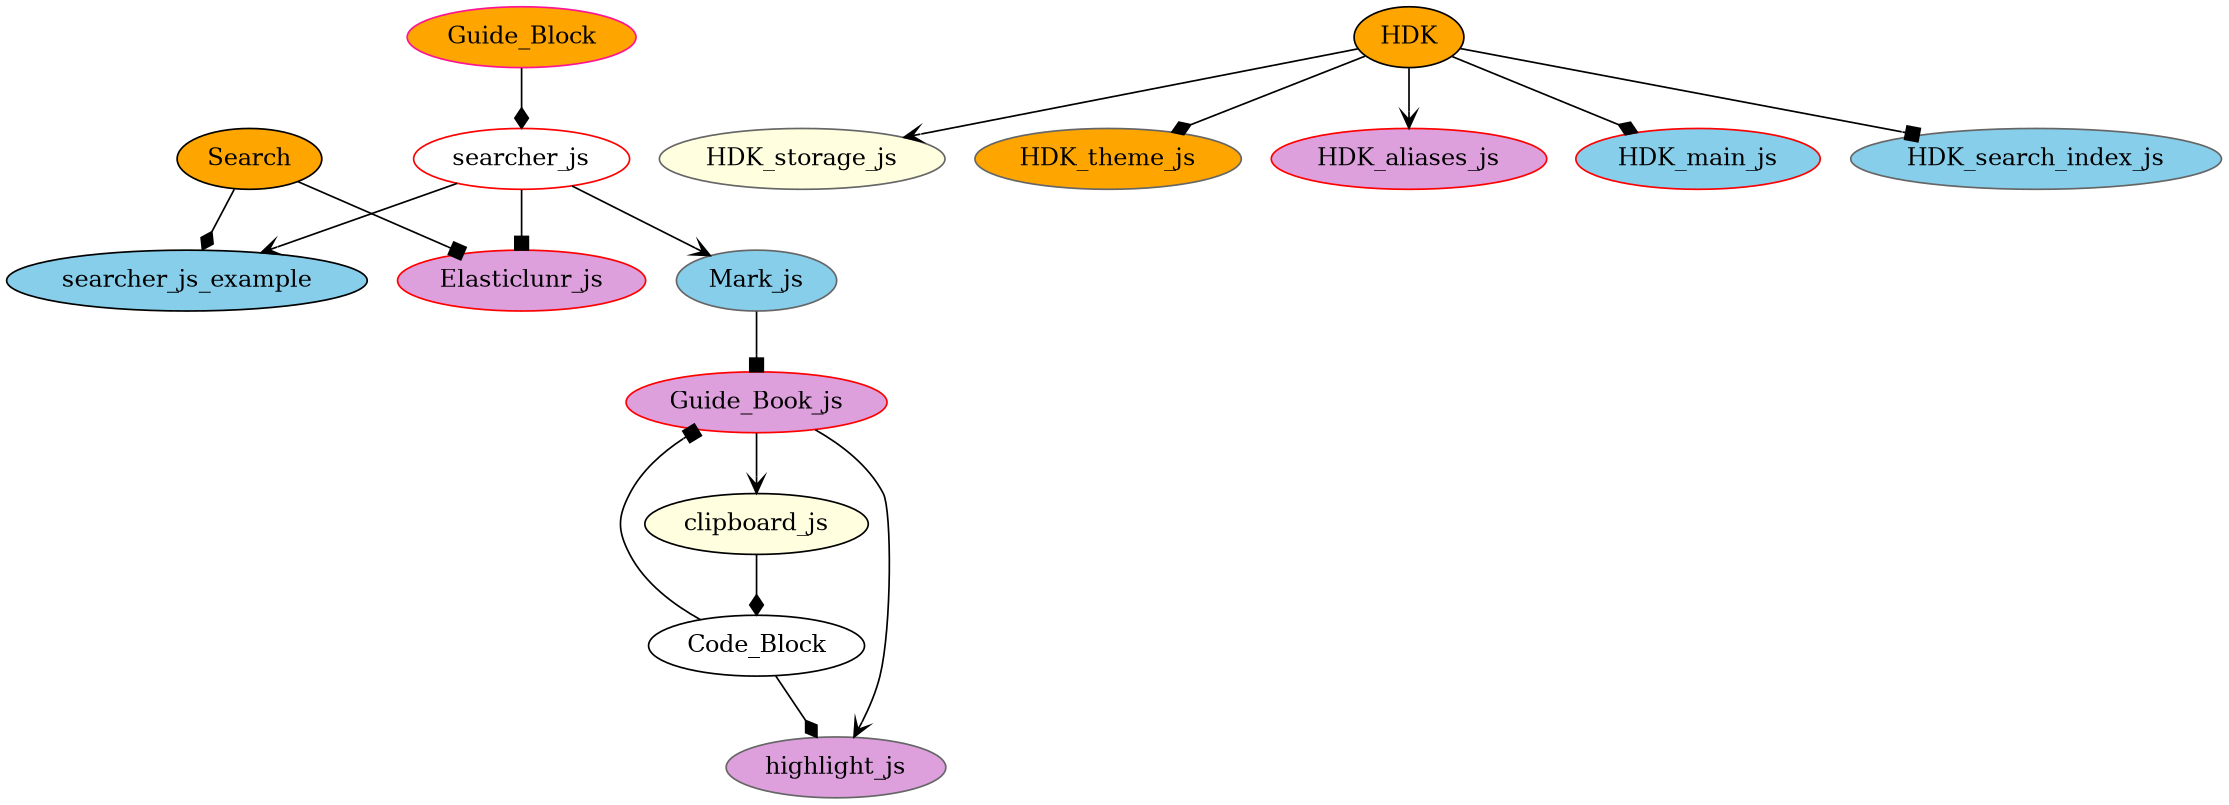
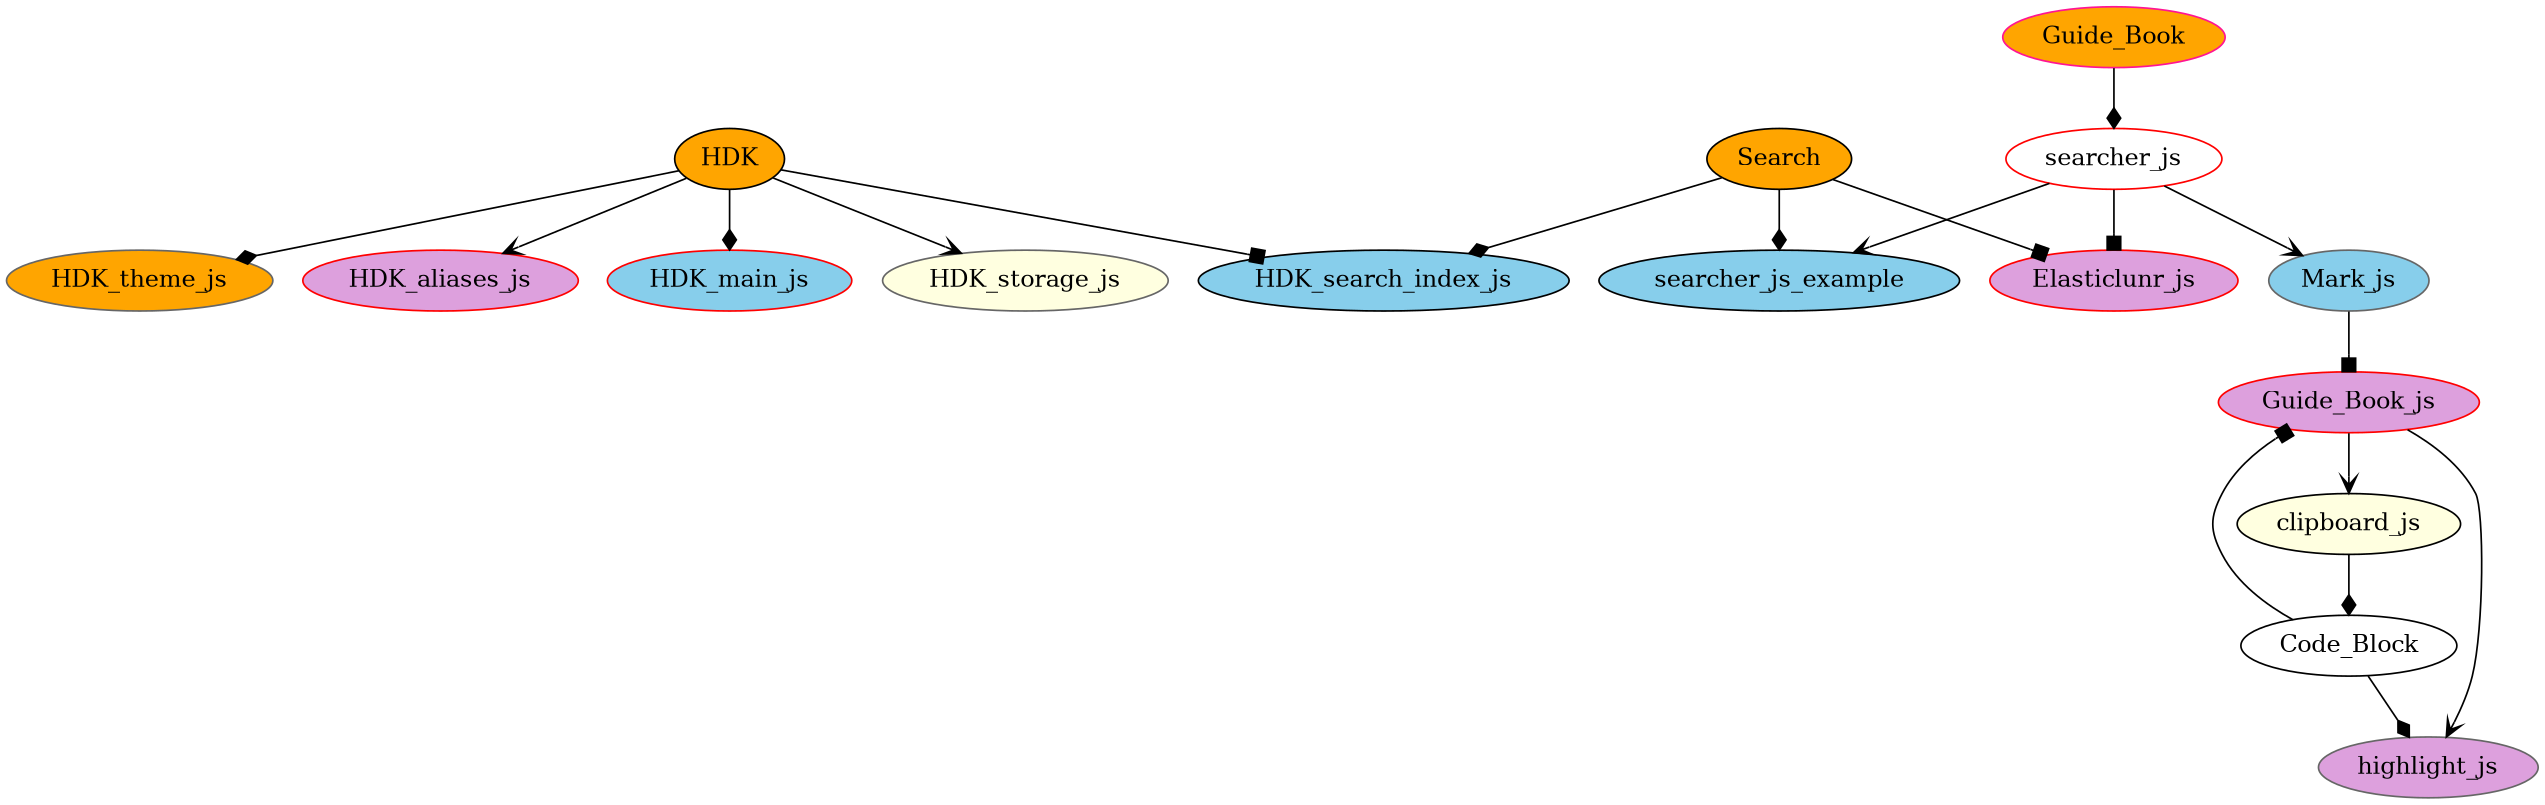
(522, 37) -> (2114, 37)
(2036, 159) -> (1384, 281)
none -> (1605, 213)
